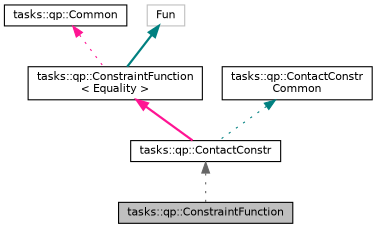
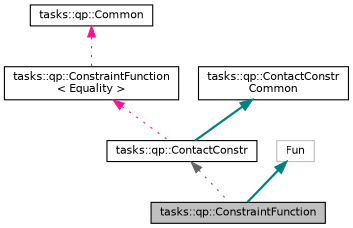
(140, 51) -> (263, 186)
(169, 123) -> (145, 123)
(243, 123) -> (219, 123)
